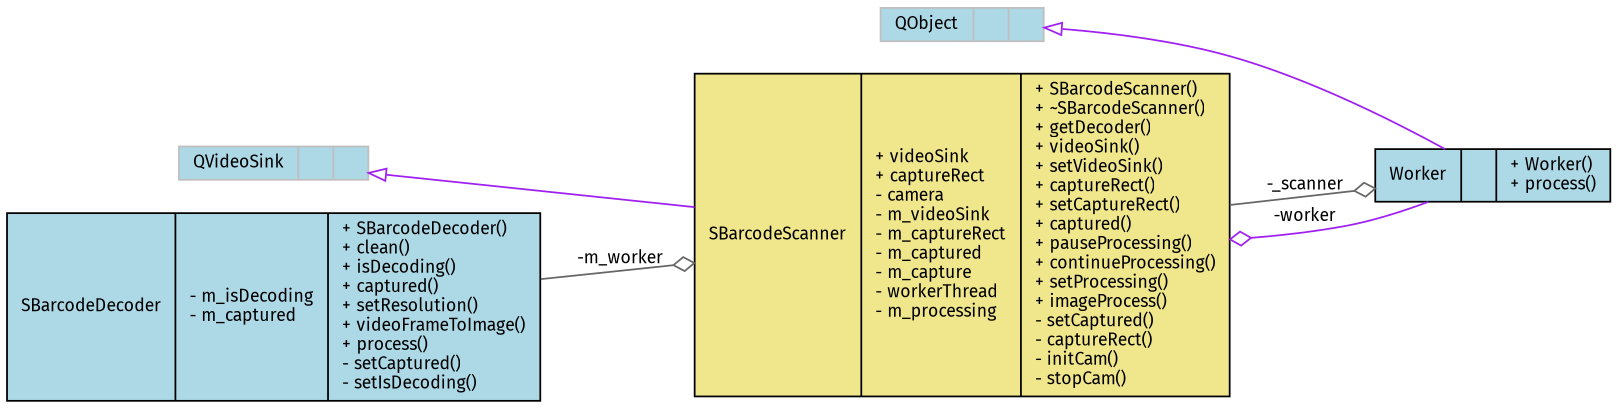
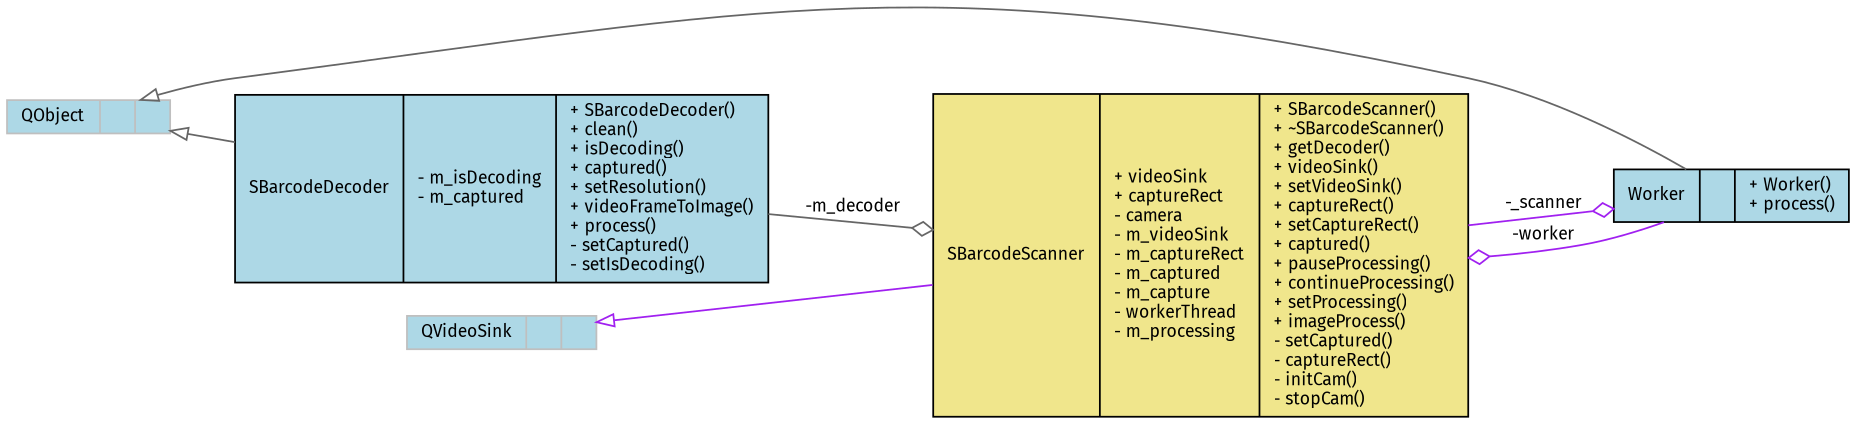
(1261, 66) -> (931, 9)
none -> (211, 138)
(1292, 198) -> (1530, 218)
(617, 259) -> (851, 207)
